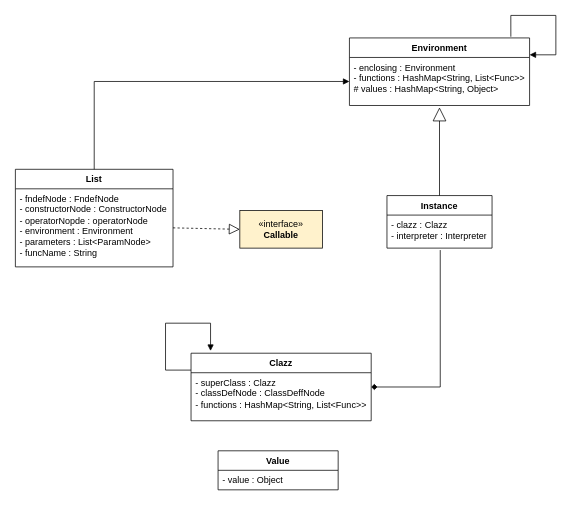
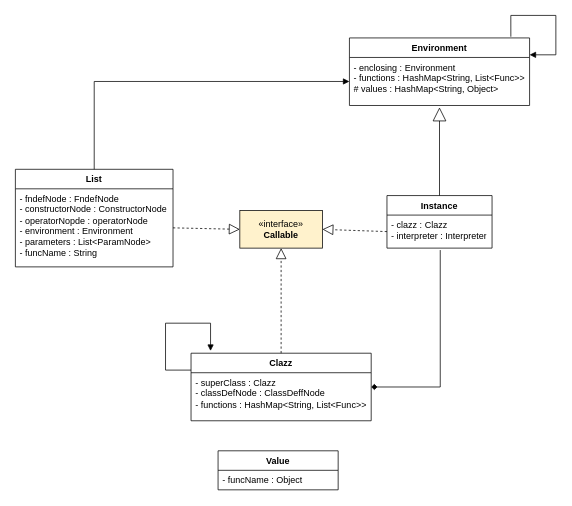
none -> (358, 230)
none -> (281, 306)
(257, 481) -> (266, 481)
